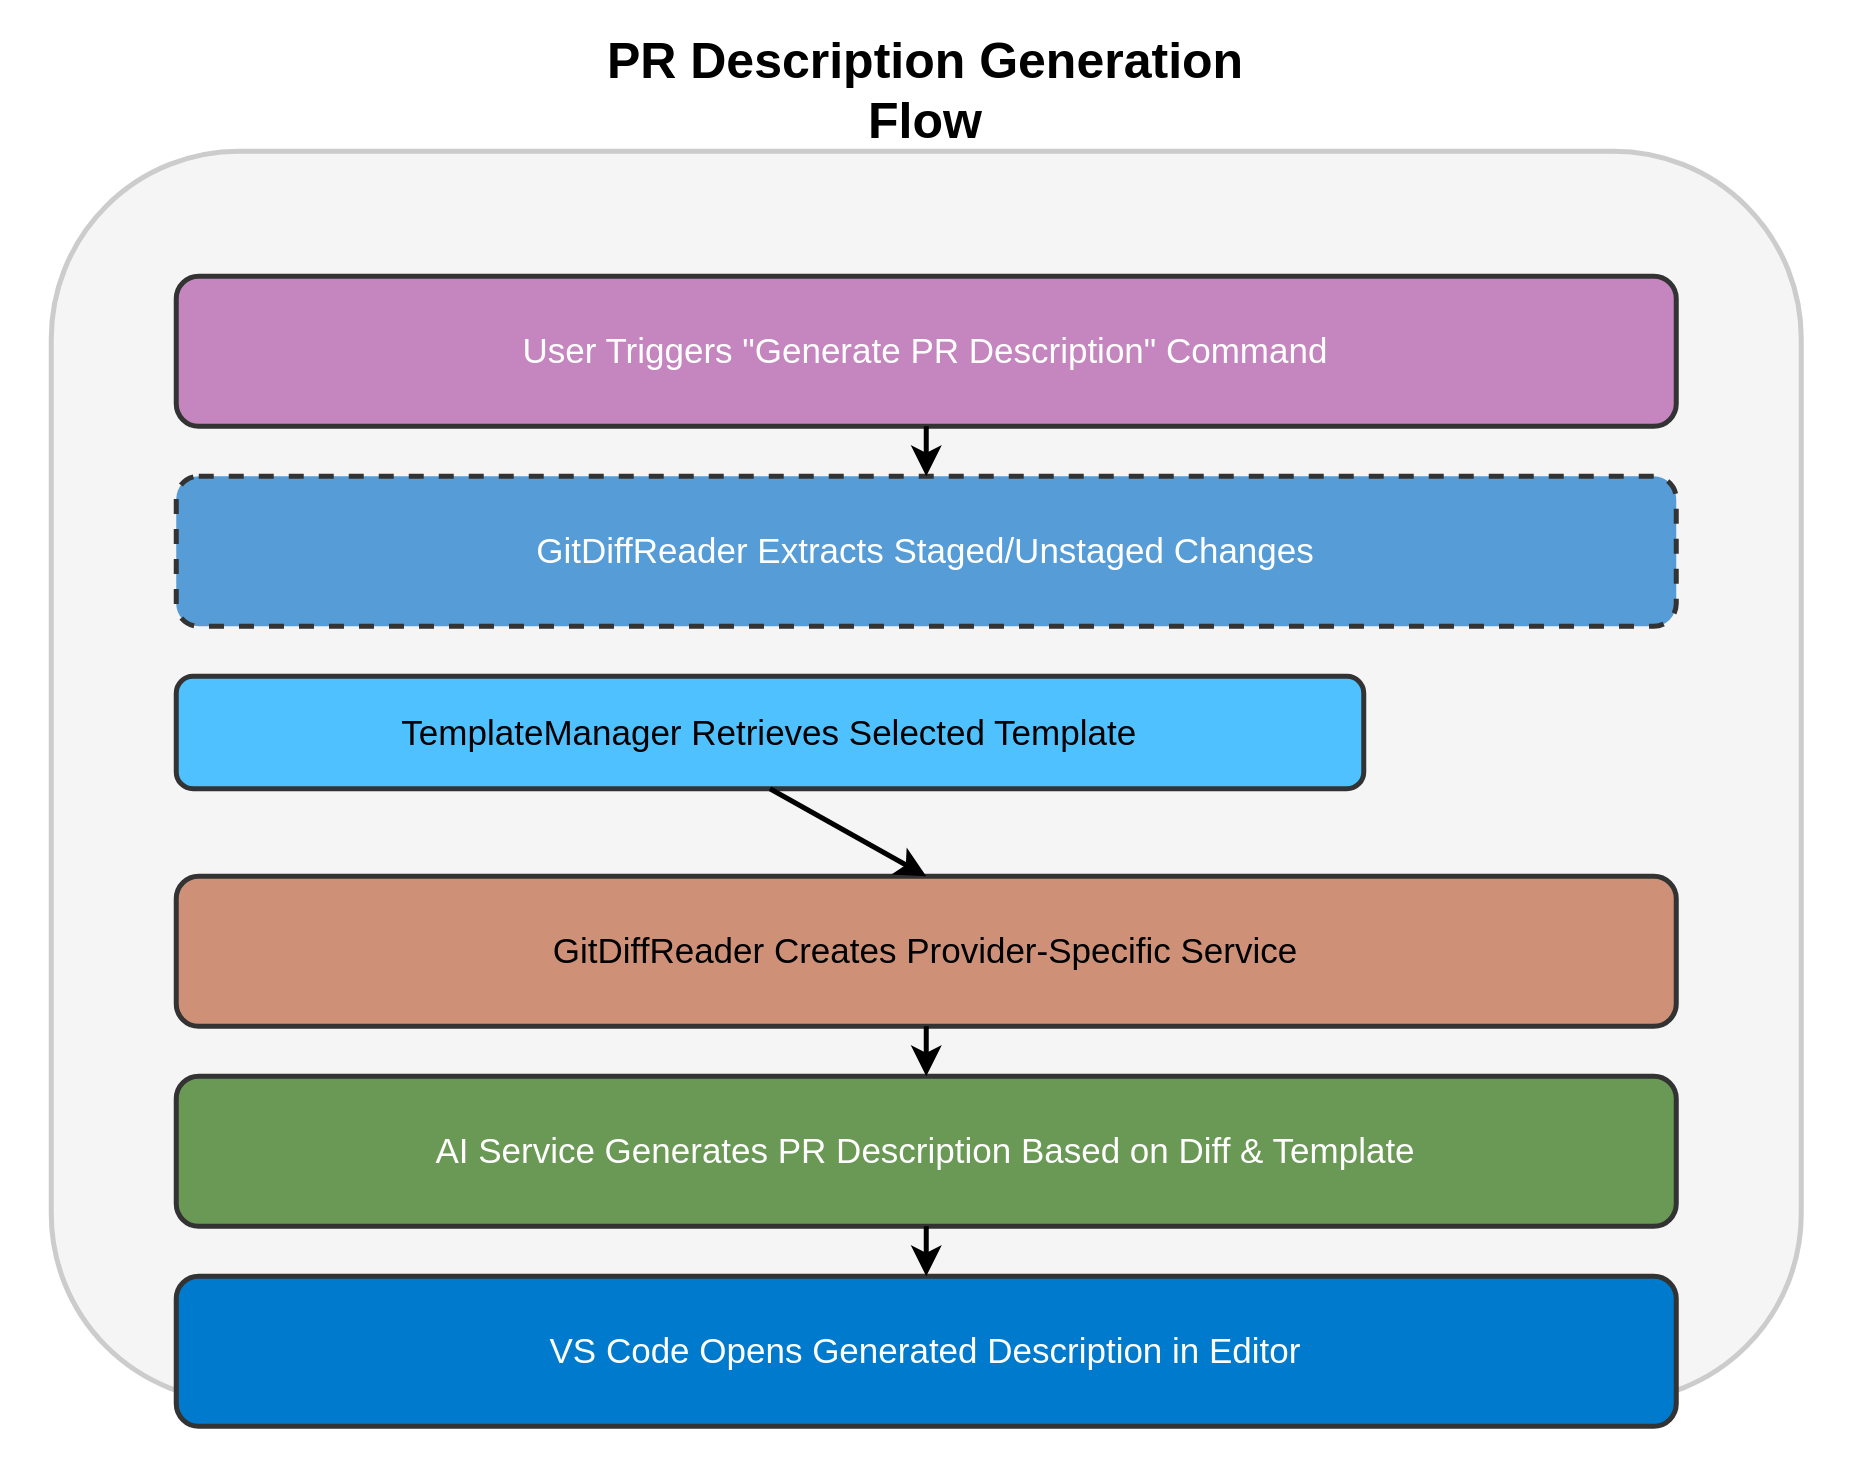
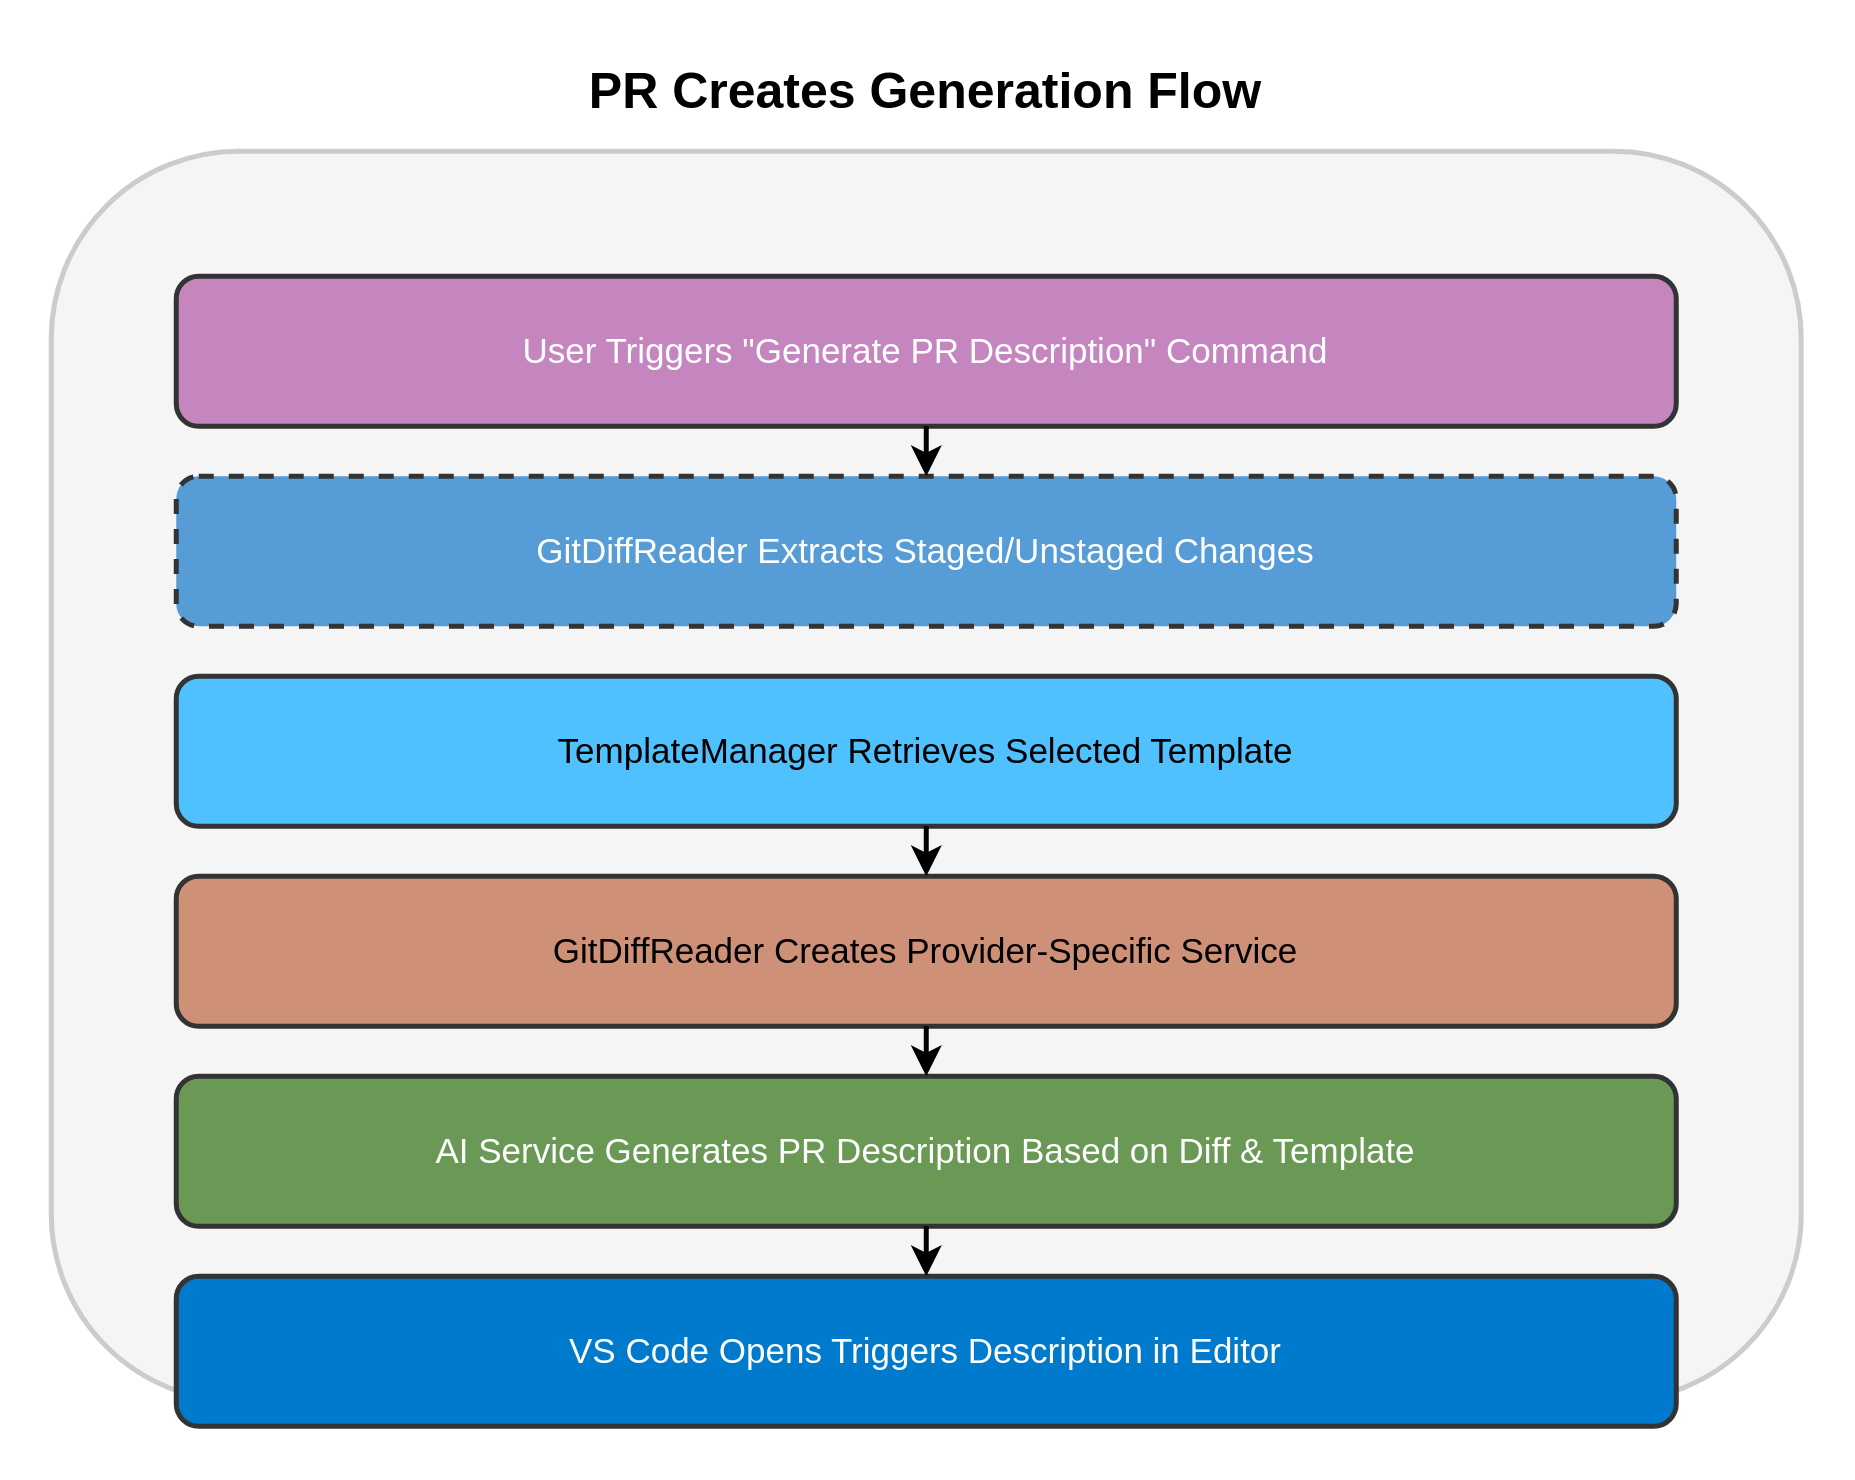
(926, 89) -> (926, 89)
(770, 733) -> (926, 751)
(926, 1351) -> (926, 1351)
